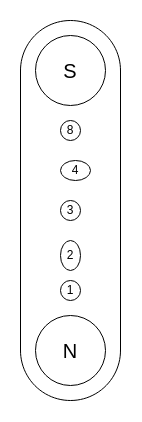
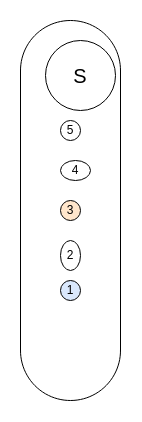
(71, 71) -> (81, 76)
(71, 131) -> (71, 131)
(71, 211) -> (71, 211)
(71, 291) -> (71, 291)
(71, 351) -> none
